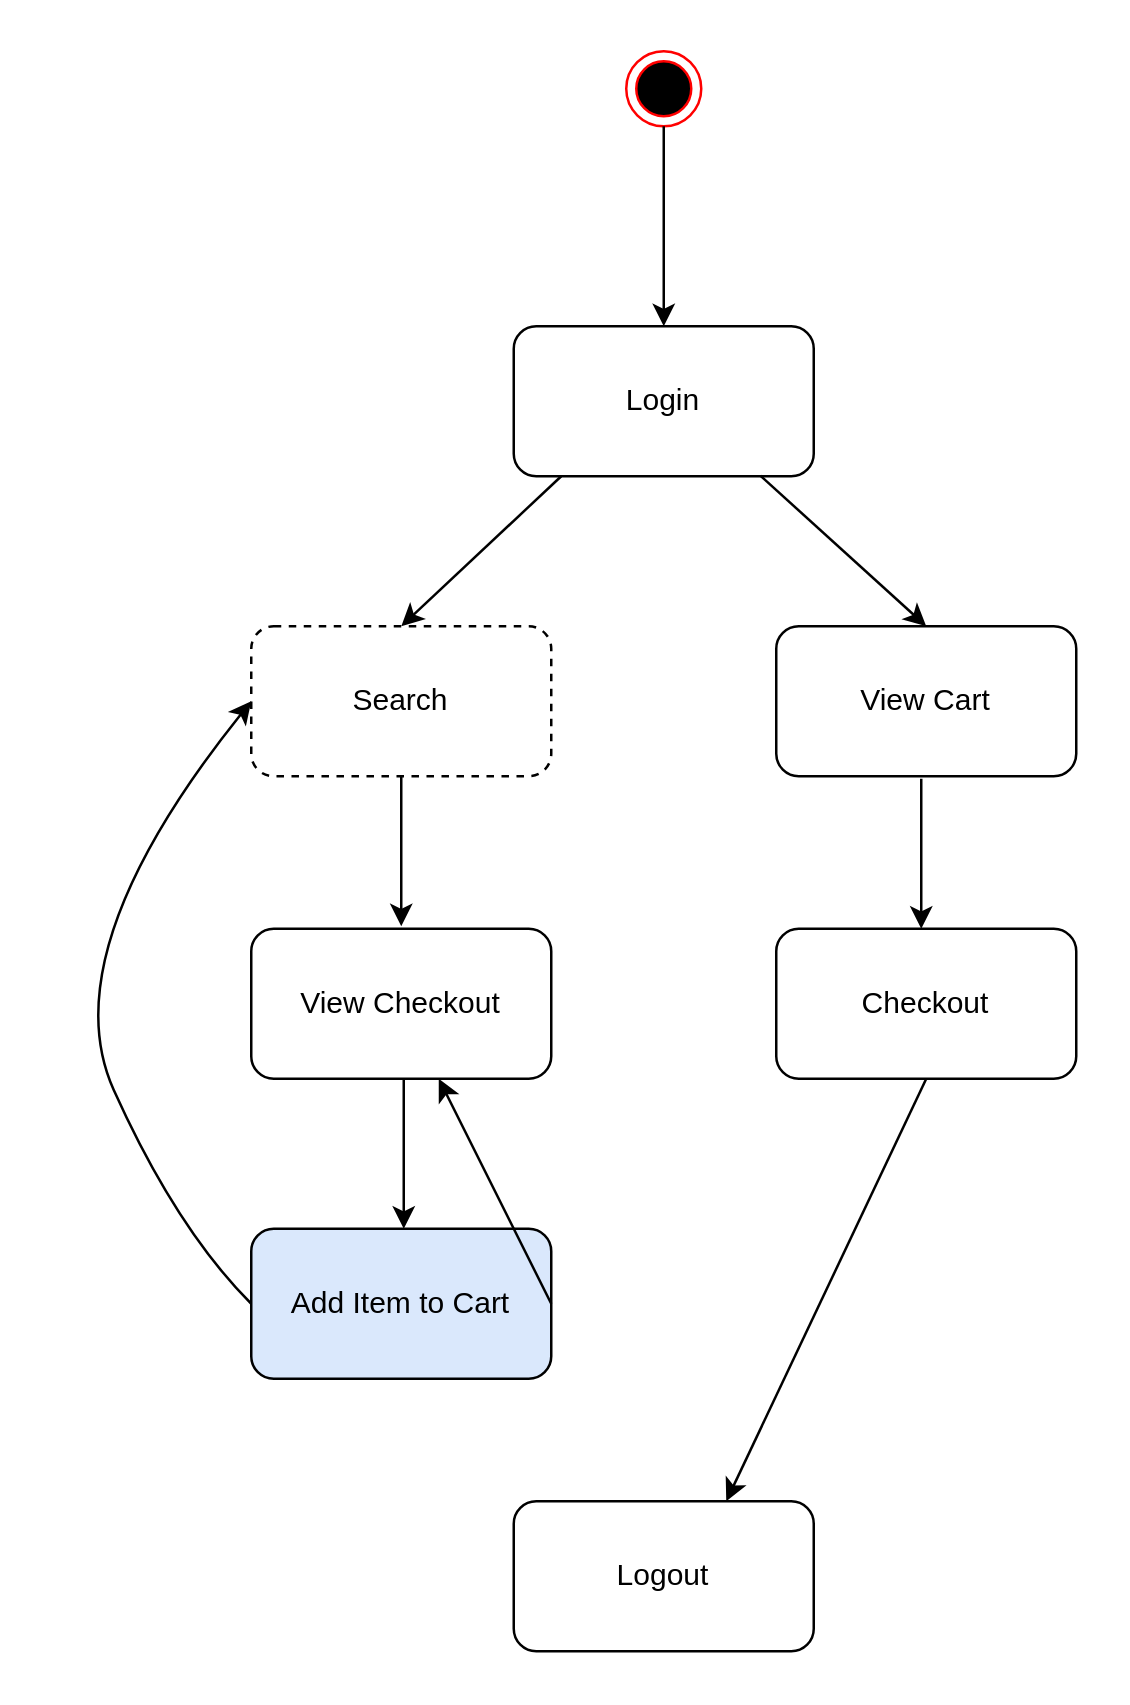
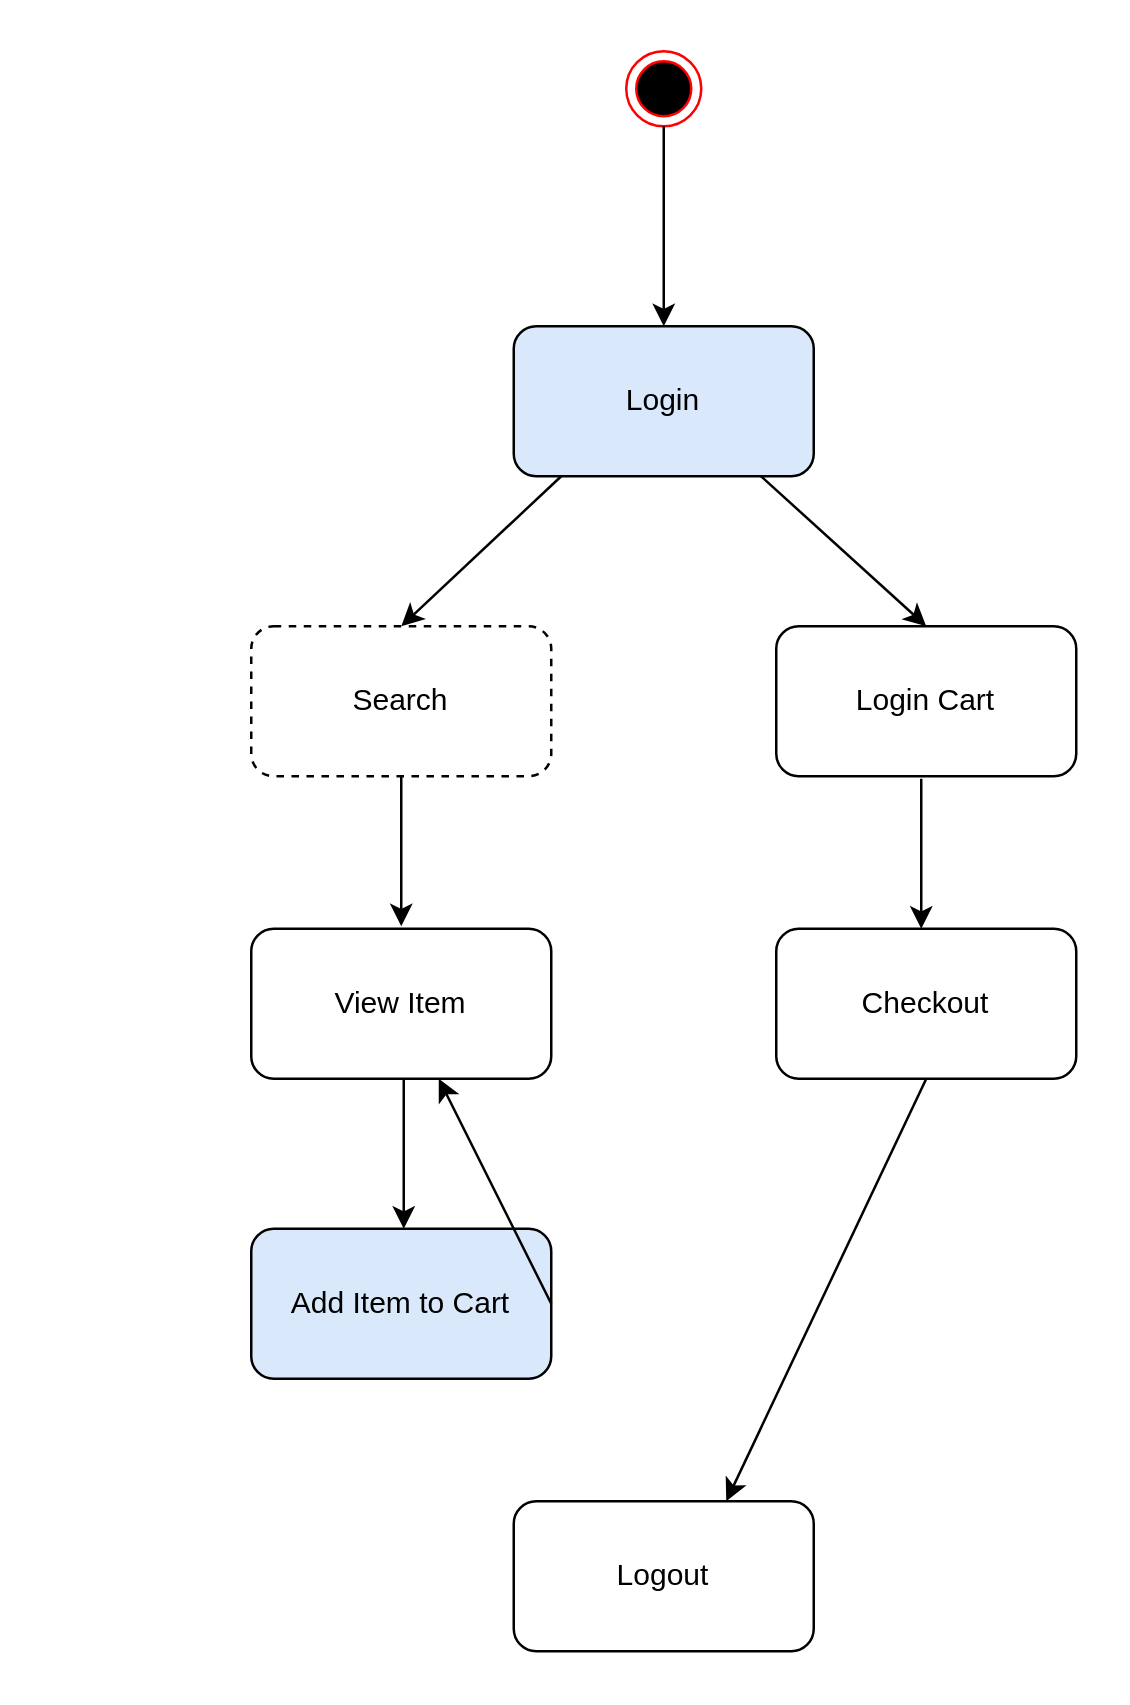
(664, 401) -> (664, 401)
(926, 701) -> (926, 701)
(401, 1004) -> (401, 1004)
(99, 1010) -> none
